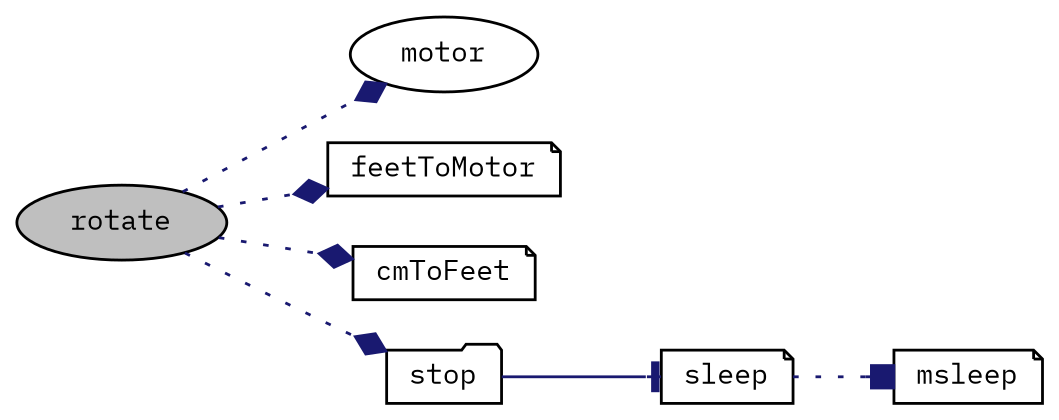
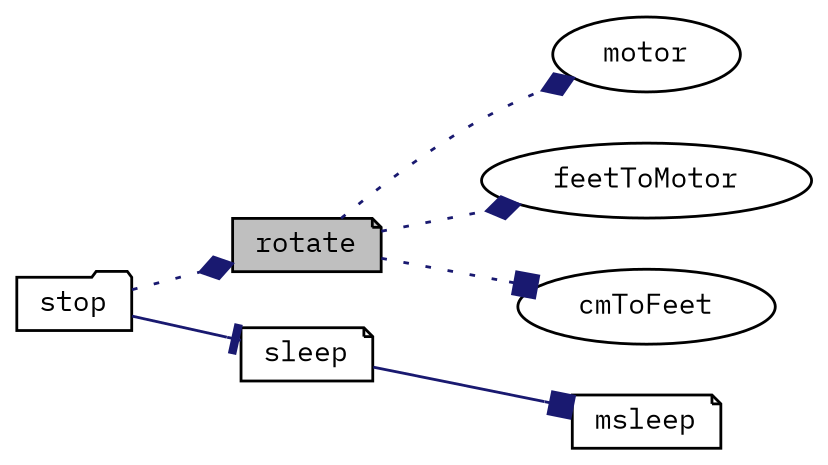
(444, 169) -> (647, 181)
(122, 223) -> (307, 245)
(269, 246) -> (445, 270)
(444, 273) -> (647, 307)
(270, 295) -> (166, 281)
(829, 377) -> (459, 384)
